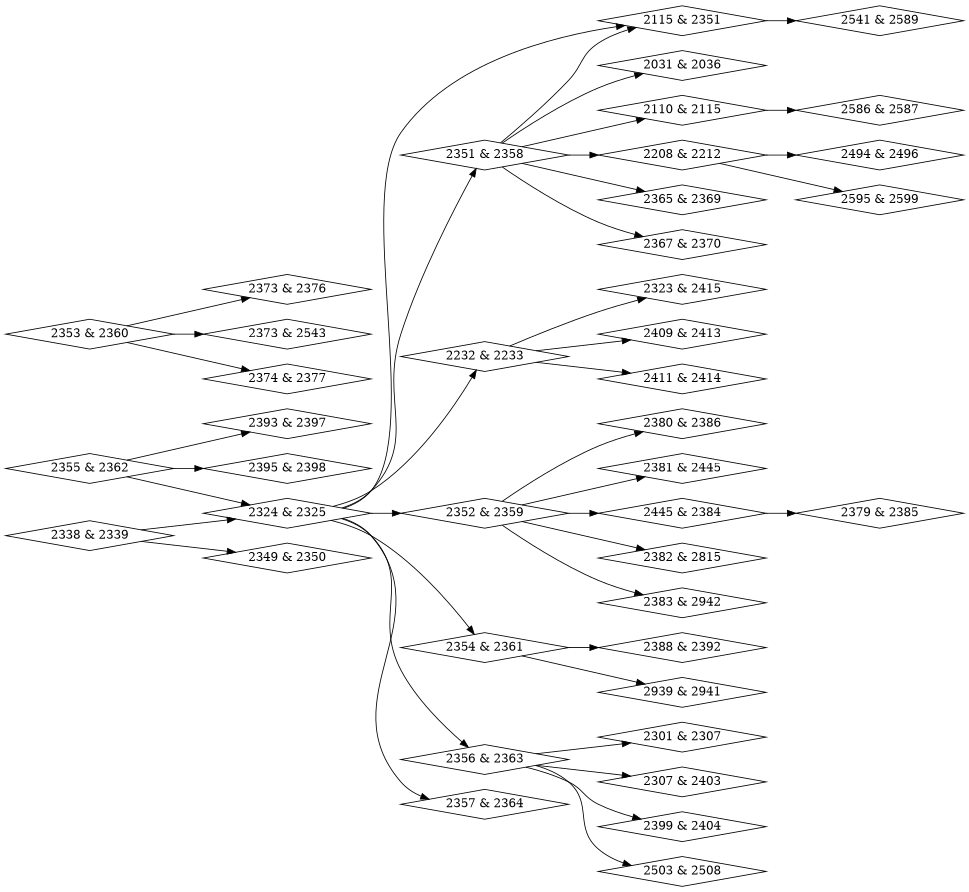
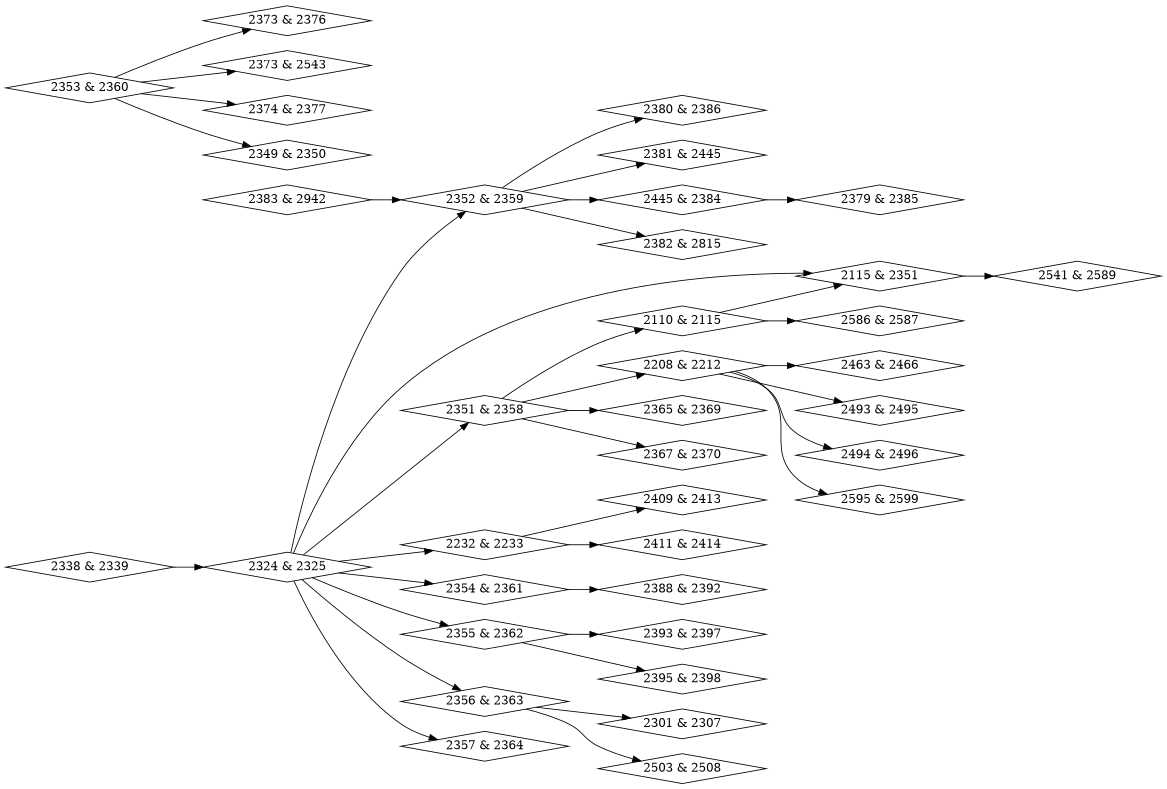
(682, 66) -> none
(564, 85) -> (777, 299)
(682, 289) -> none
none -> (880, 366)
none -> (880, 410)
(184, 490) -> (375, 603)
(184, 546) -> (178, 124)
(566, 565) -> (382, 200)
(682, 692) -> none
(682, 782) -> none
(682, 827) -> none
